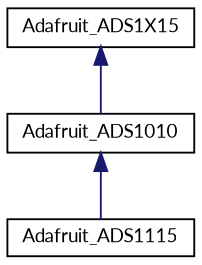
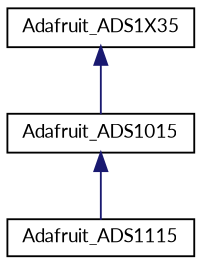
(101, 28) -> (101, 28)
(101, 133) -> (101, 133)
